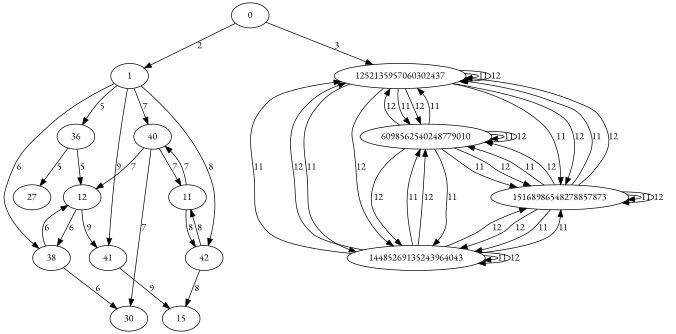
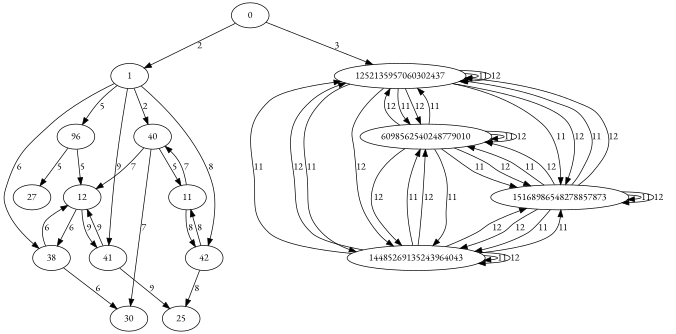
(145, 106) -> (145, 106)
(76, 137) -> (76, 137)
(175, 167) -> (175, 167)
none -> (97, 231)
(181, 319) -> (181, 319)
